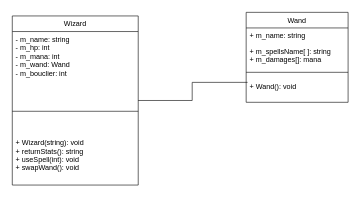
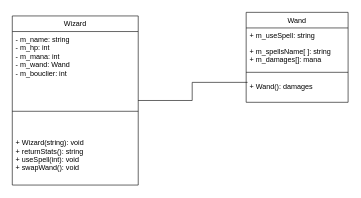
(278, 36) -> (284, 36)
(274, 86) -> (281, 86)
